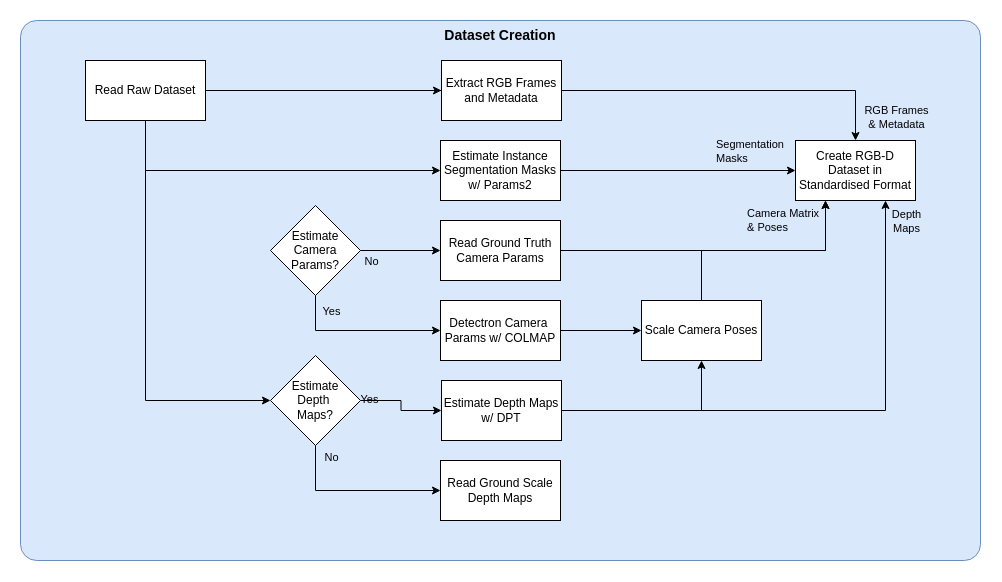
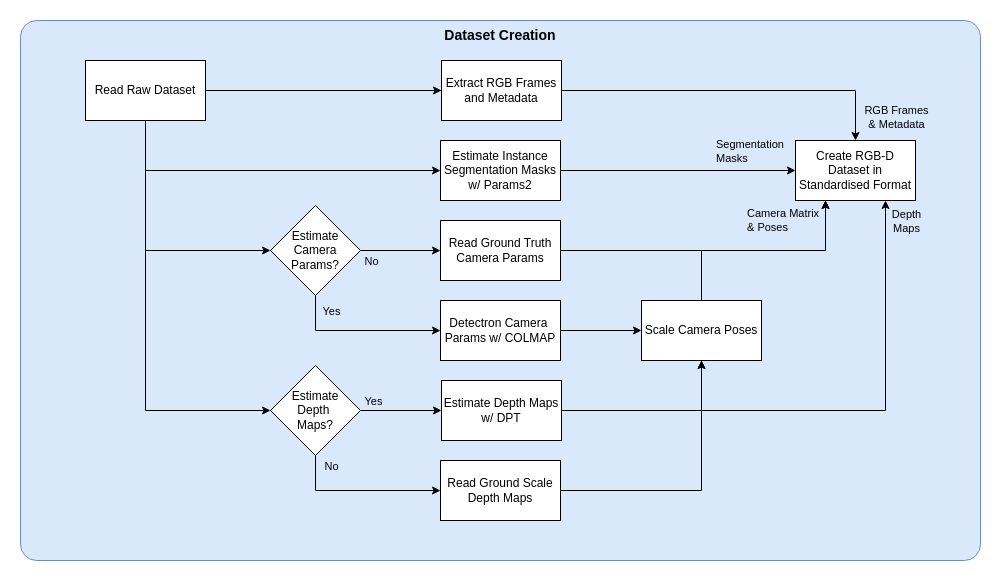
none -> (205, 251)
(316, 401) -> (316, 411)
none -> (670, 491)
